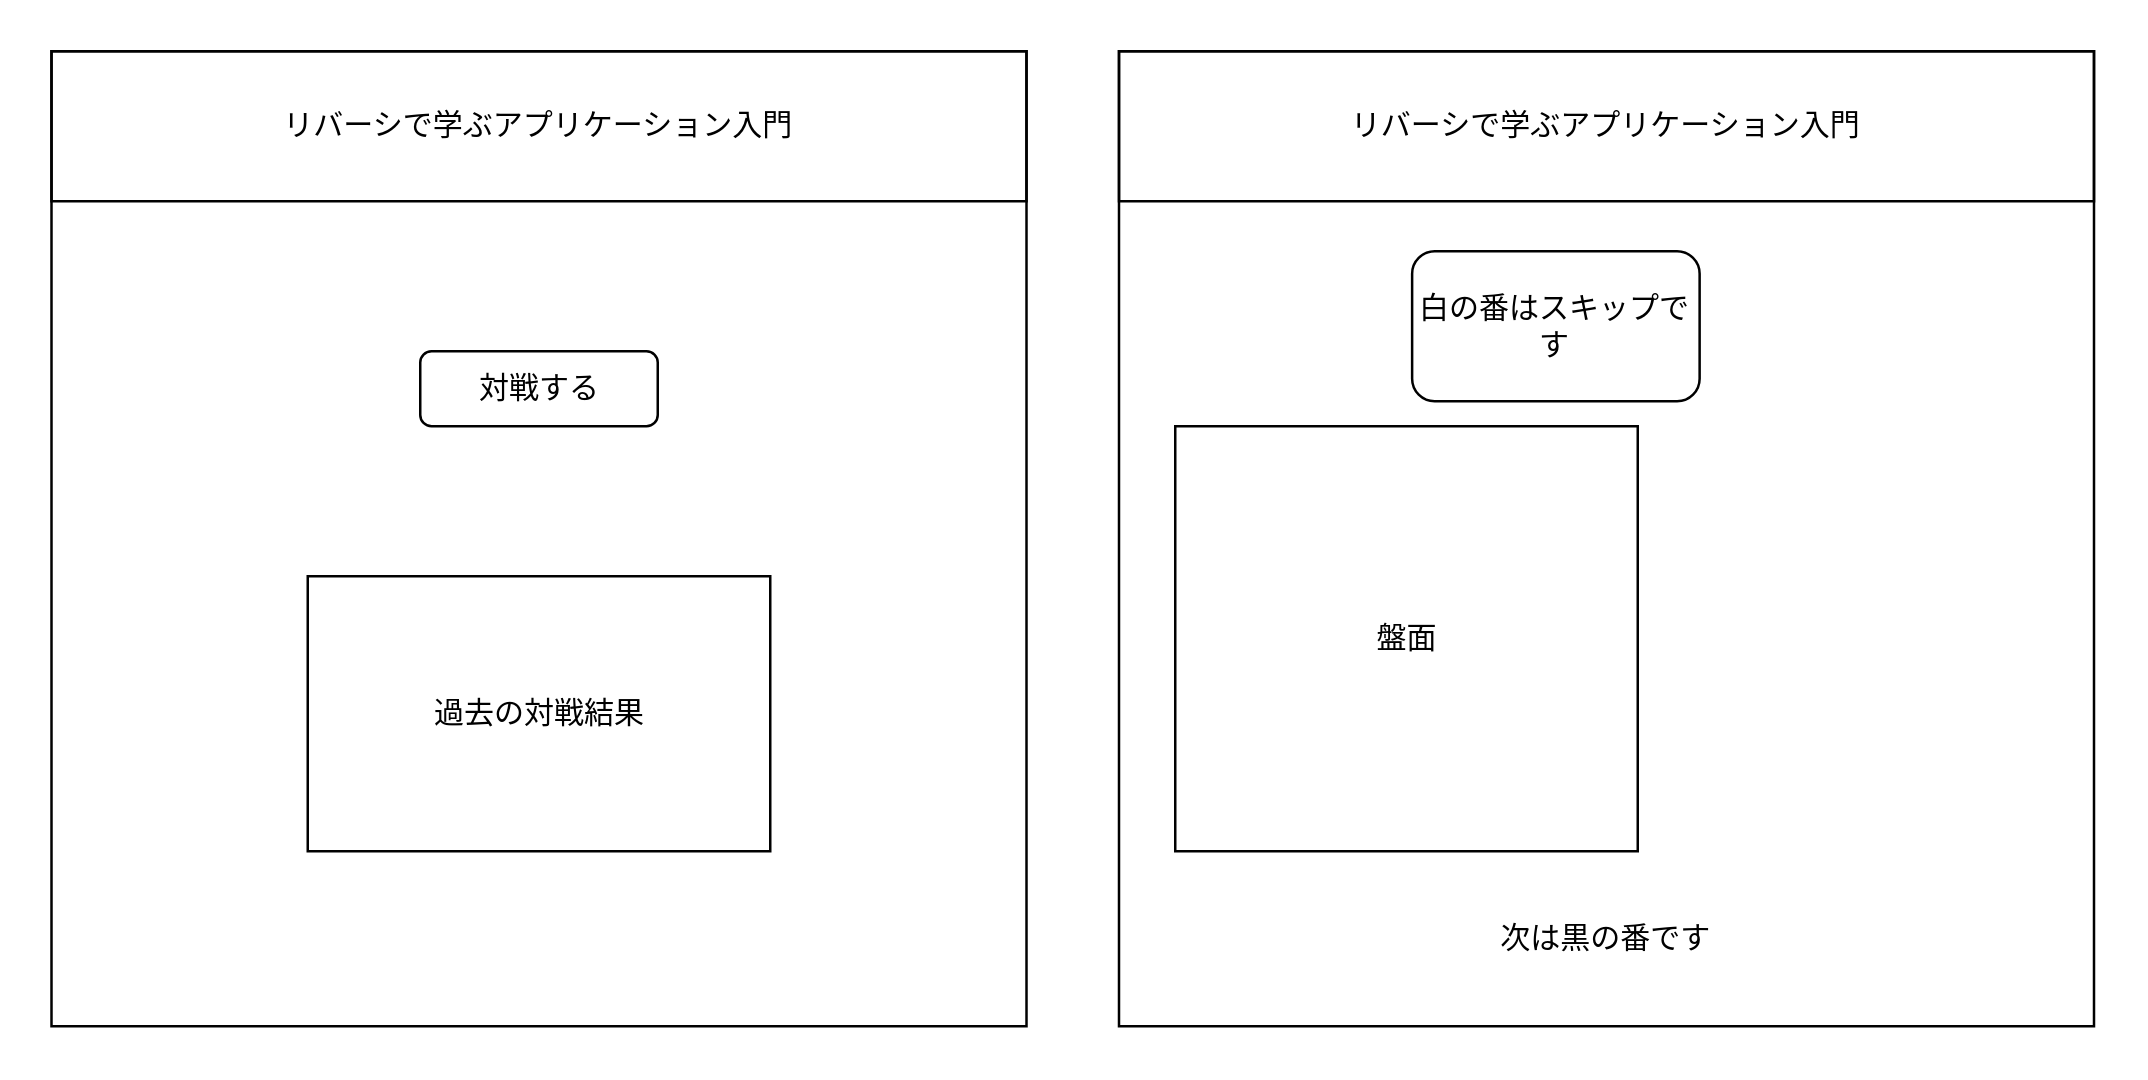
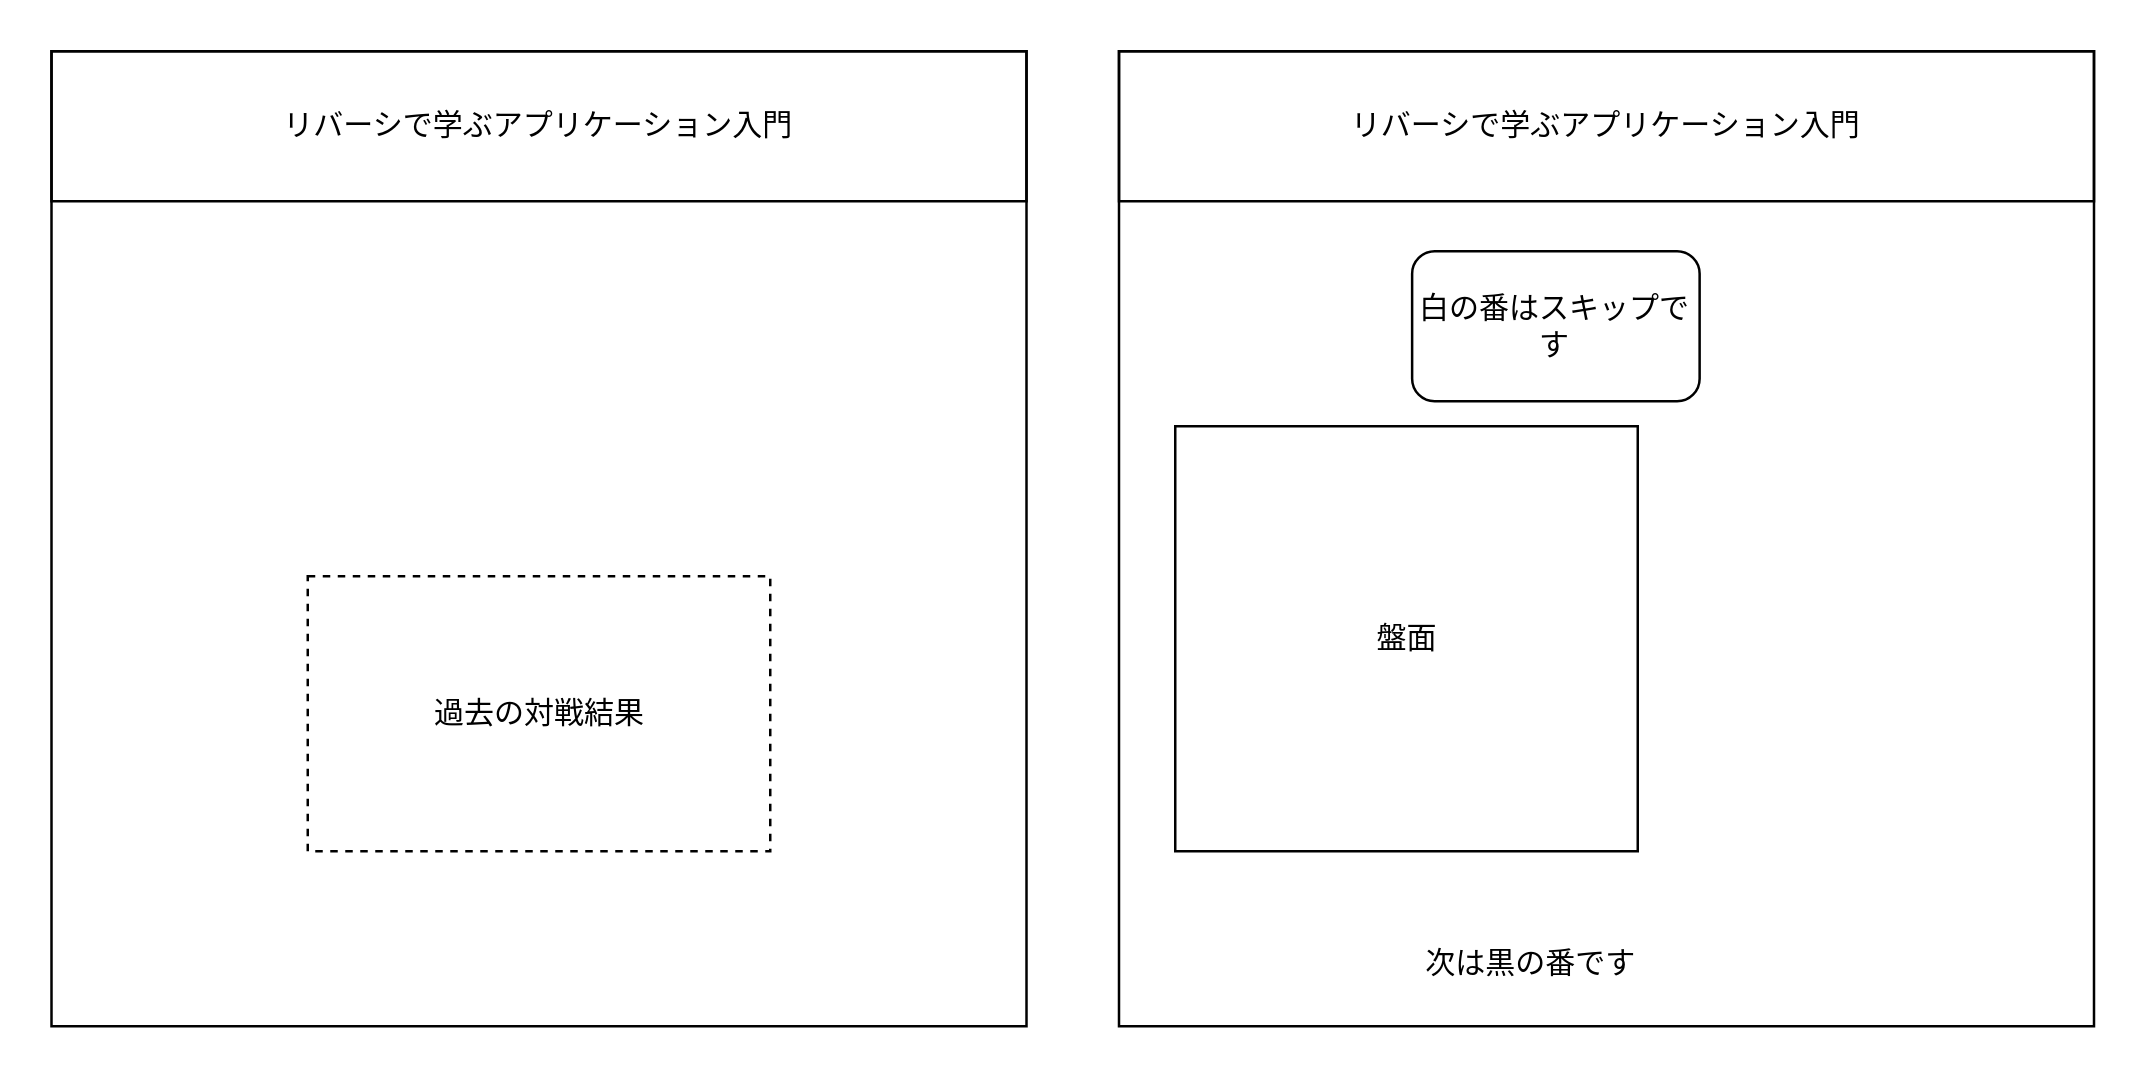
(539, 389) -> none
(539, 714) -> (539, 714)
(1606, 939) -> (1531, 964)
